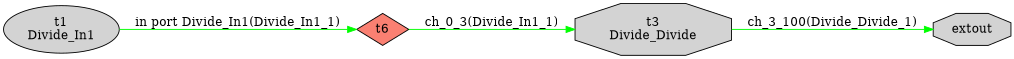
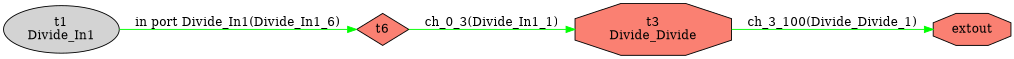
(238, 23) -> (238, 23)
(653, 29) -> (653, 29)
(972, 29) -> (972, 29)
